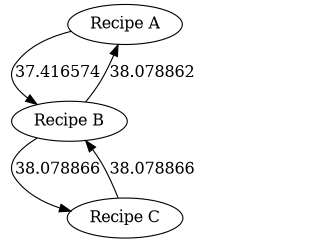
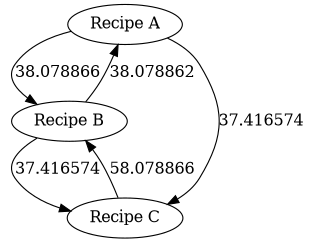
(58, 73) -> (58, 73)
none -> (219, 116)
(58, 170) -> (58, 170)
(152, 170) -> (152, 170)
